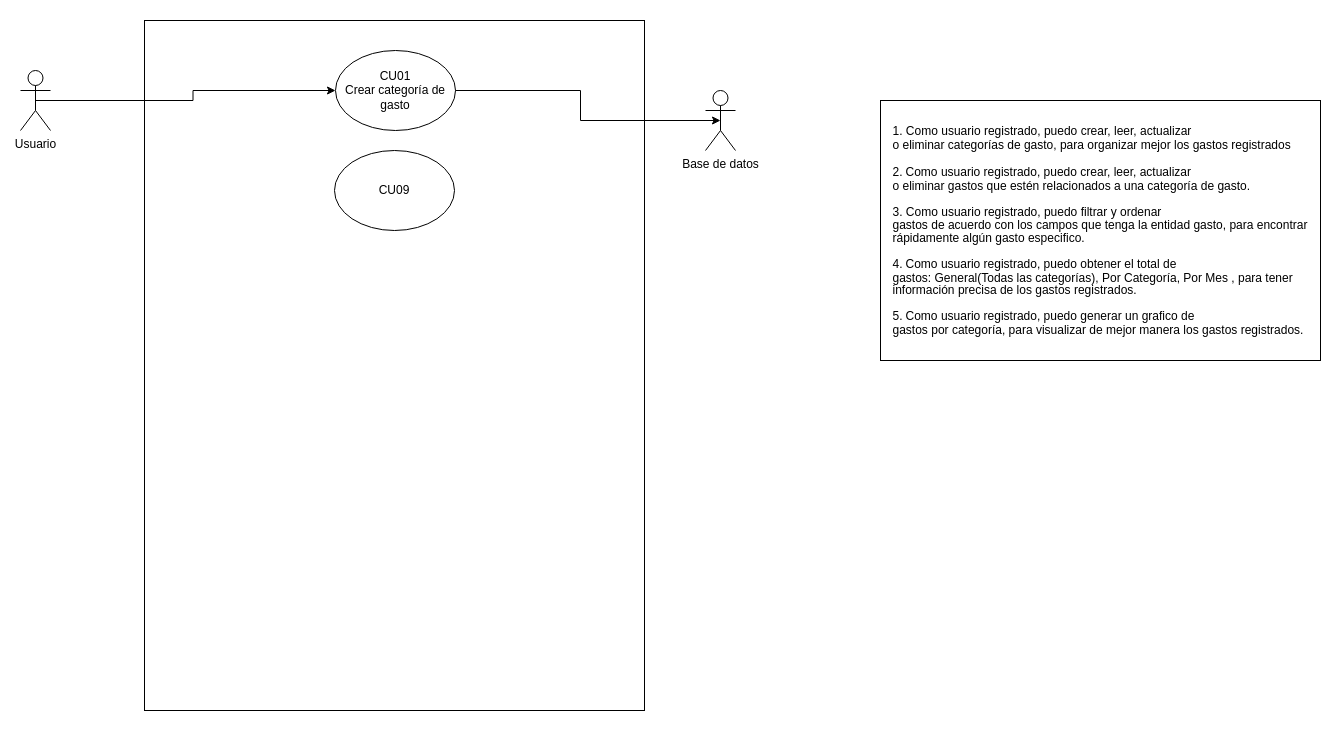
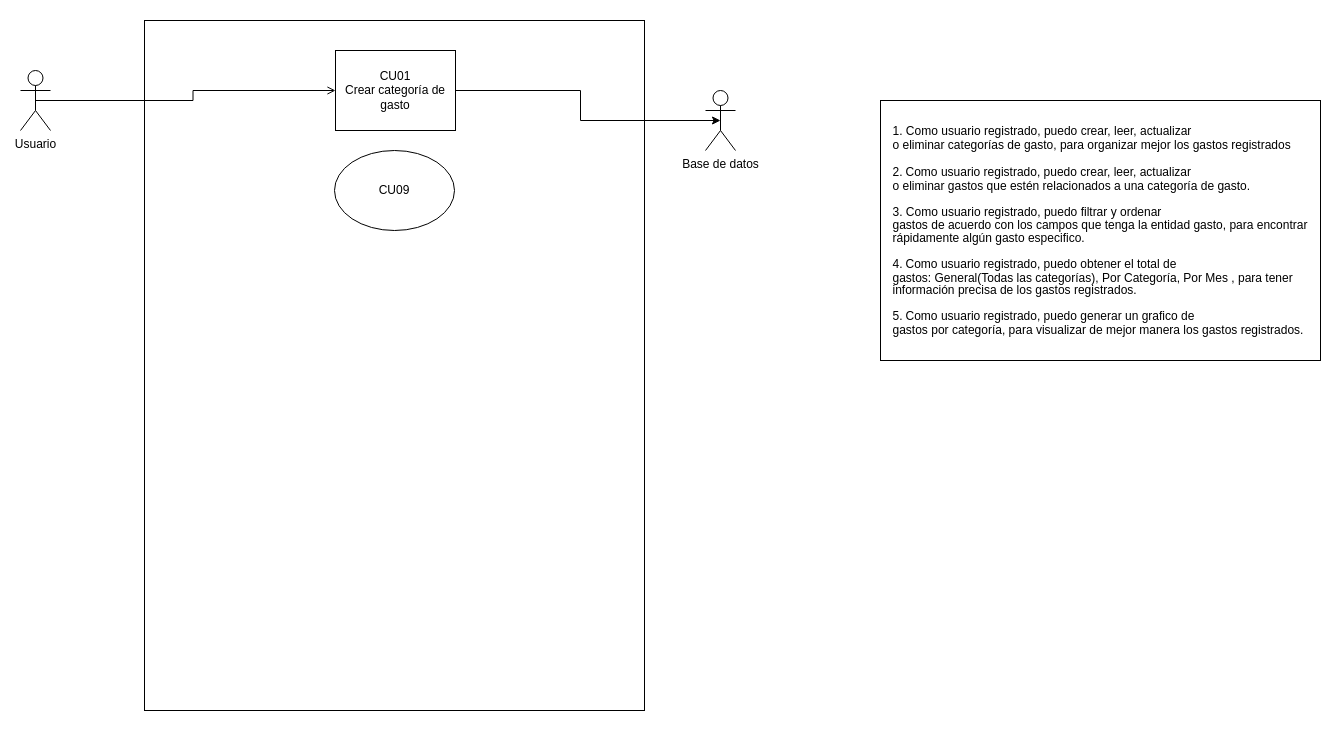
(327, 91) -> (329, 91)
(396, 91) -> (396, 91)
